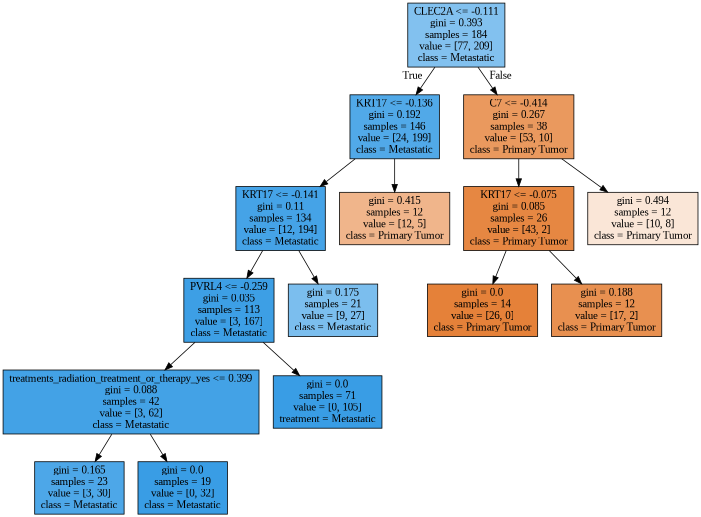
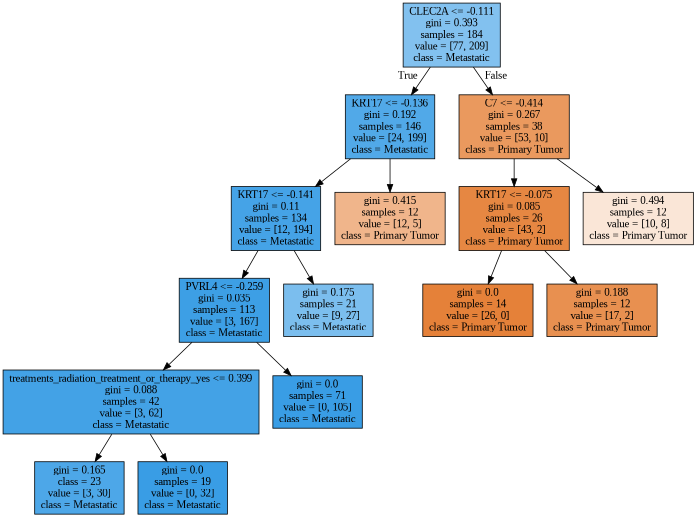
(328, 402) -> (318, 402)
(79, 488) -> (79, 488)
